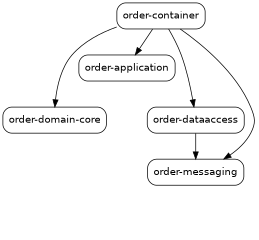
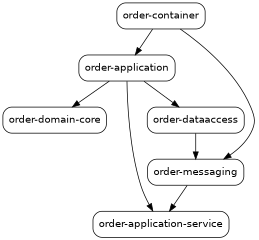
(74, 53) -> (94, 92)
(184, 63) -> (158, 92)
none -> (161, 224)
